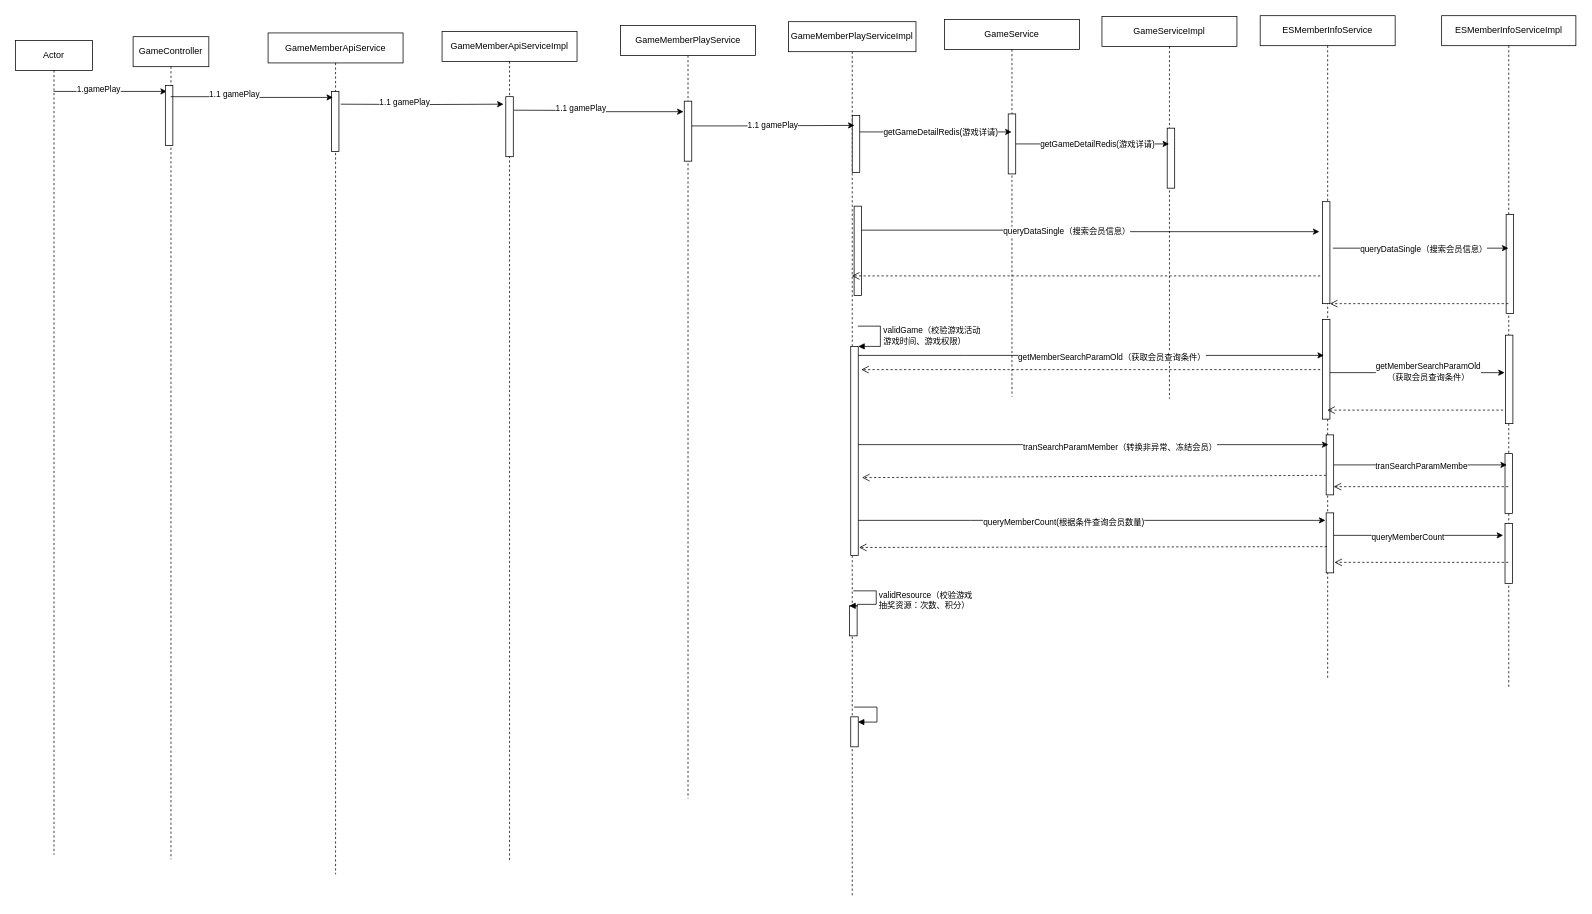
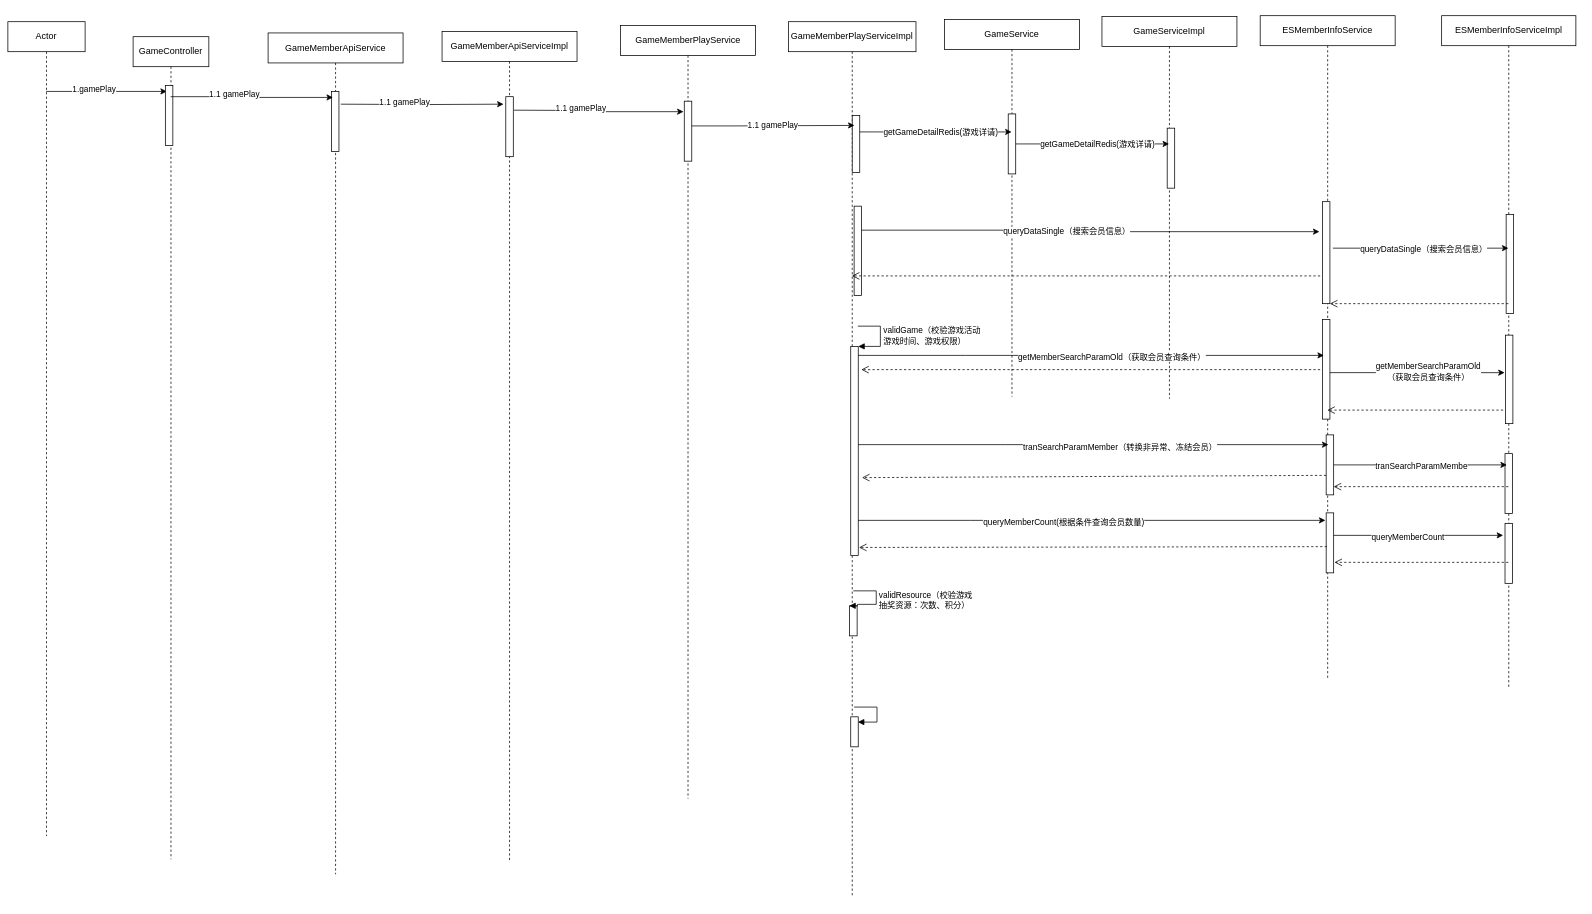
(54, 447) -> (47, 429)
